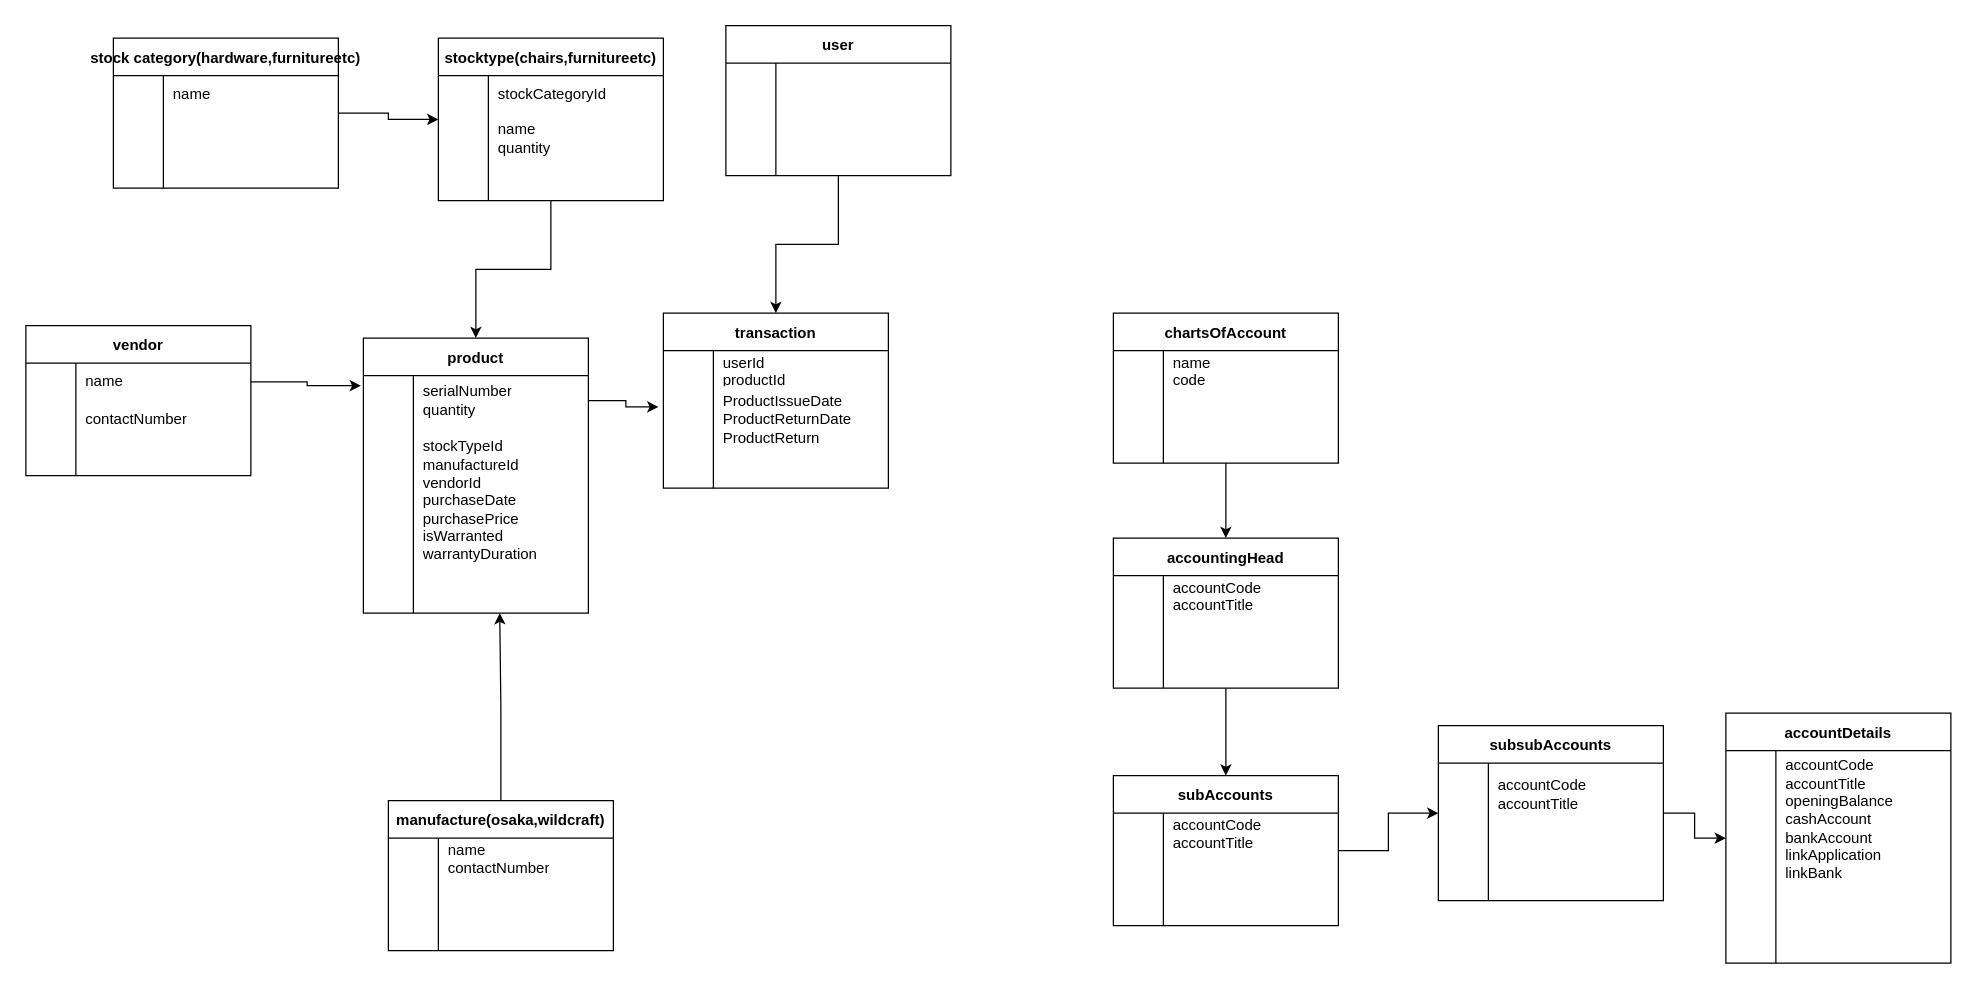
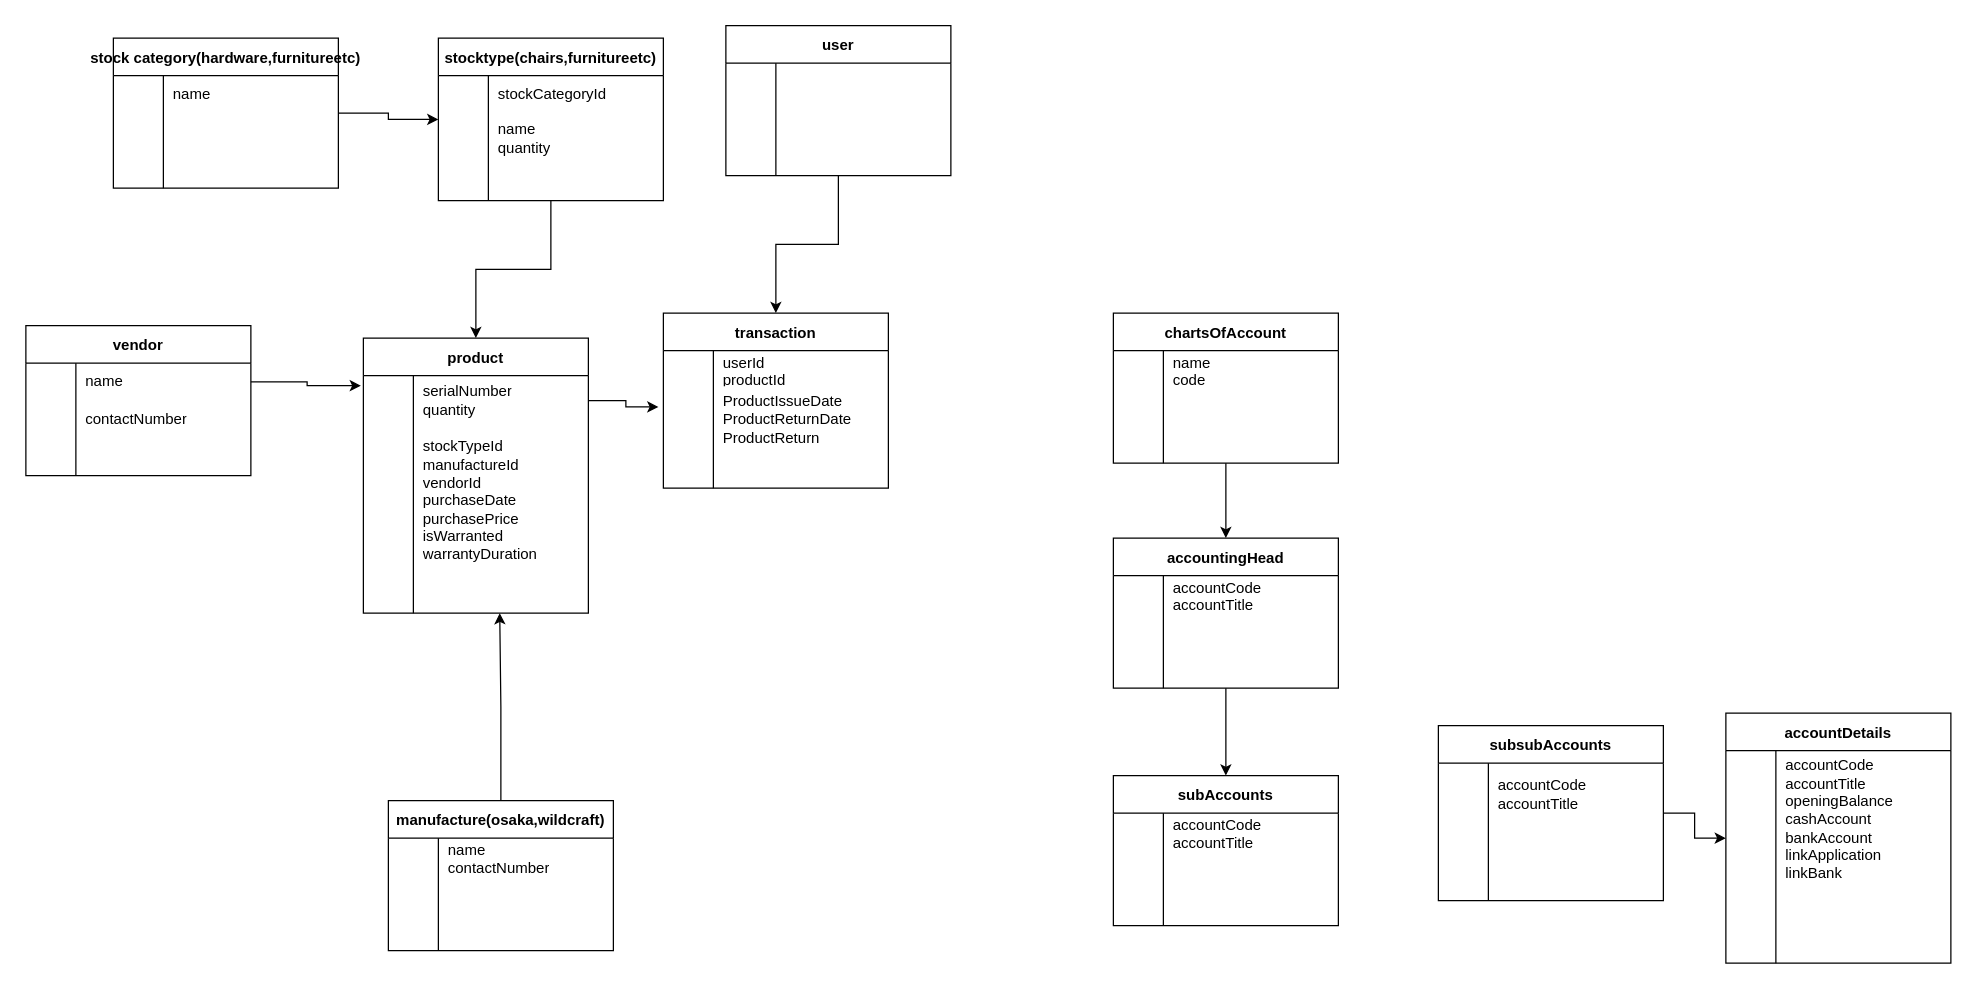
(1388, 834) -> none
